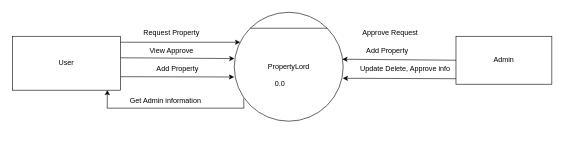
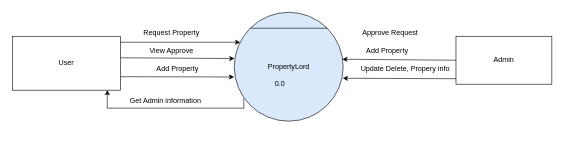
(289, 67) -> (289, 67)
(406, 69) -> (406, 69)
